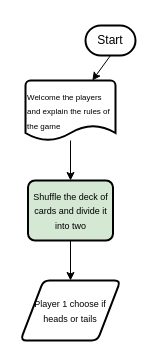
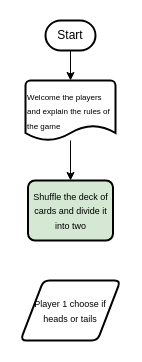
(111, 41) -> (71, 36)
(71, 257) -> none
